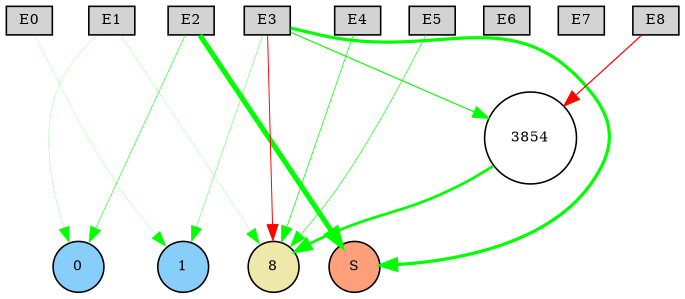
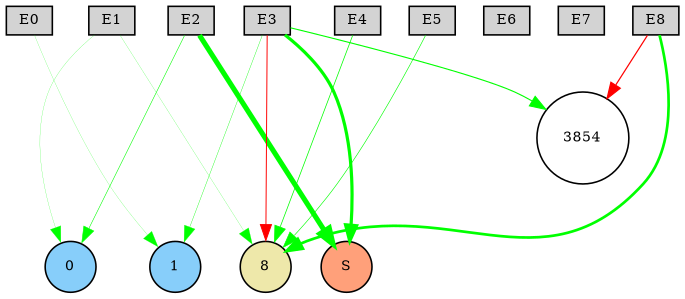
(403, 209) -> (556, 234)
